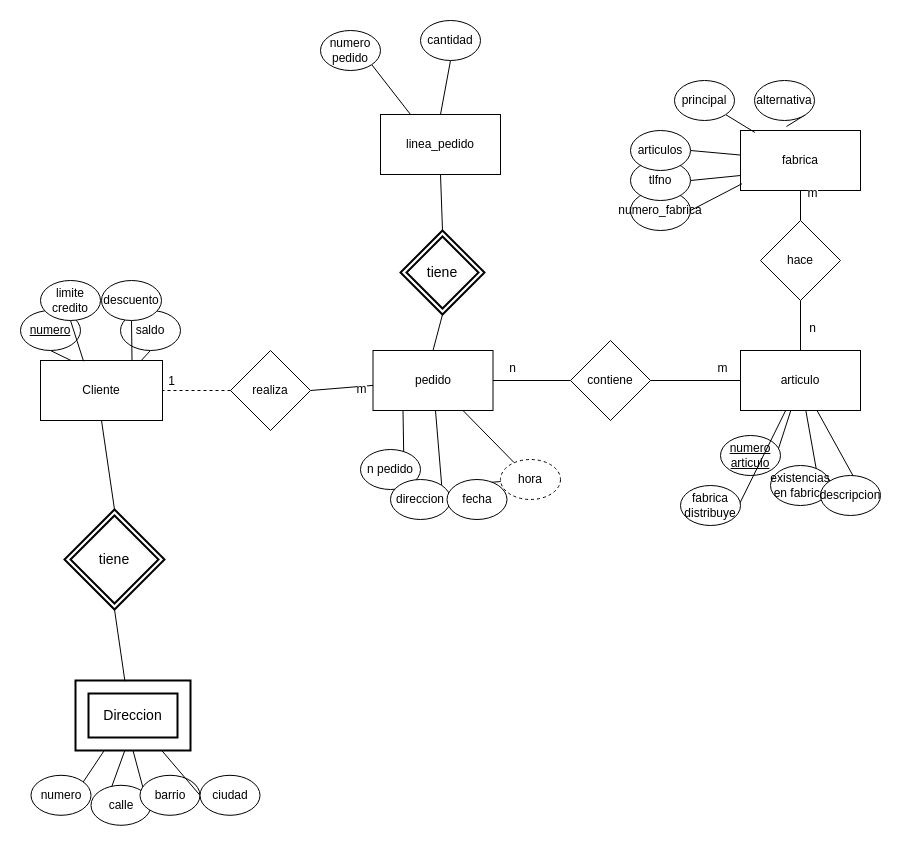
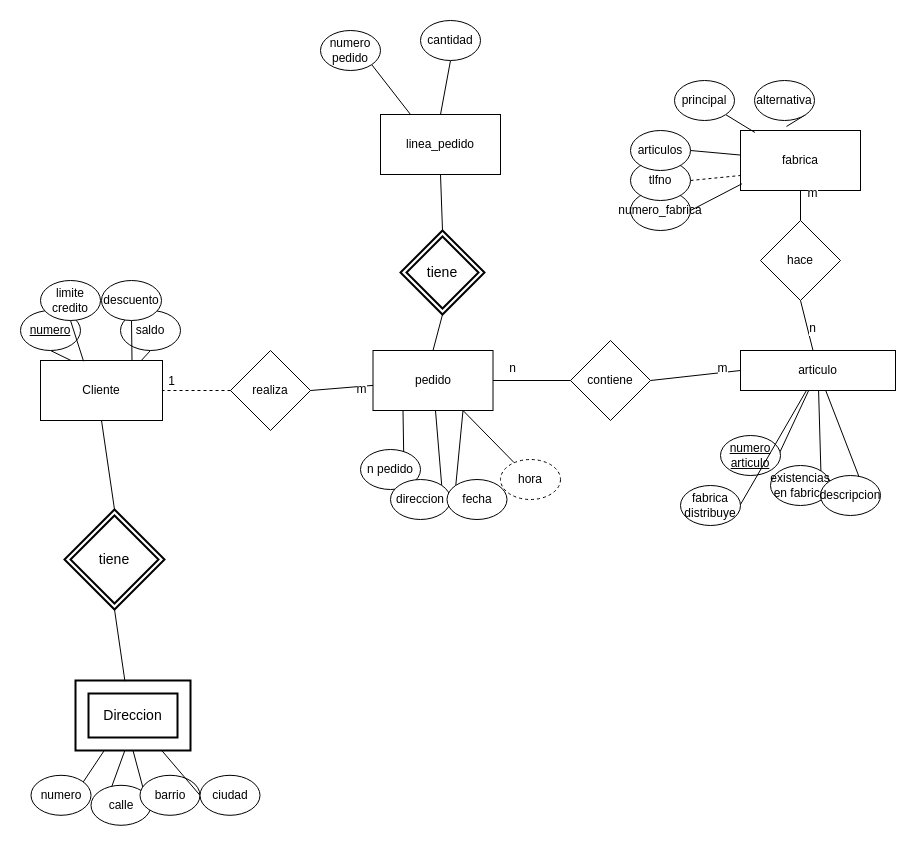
(715, 178) -> (715, 178)
(801, 381) -> (818, 371)
(496, 482) -> (459, 449)
